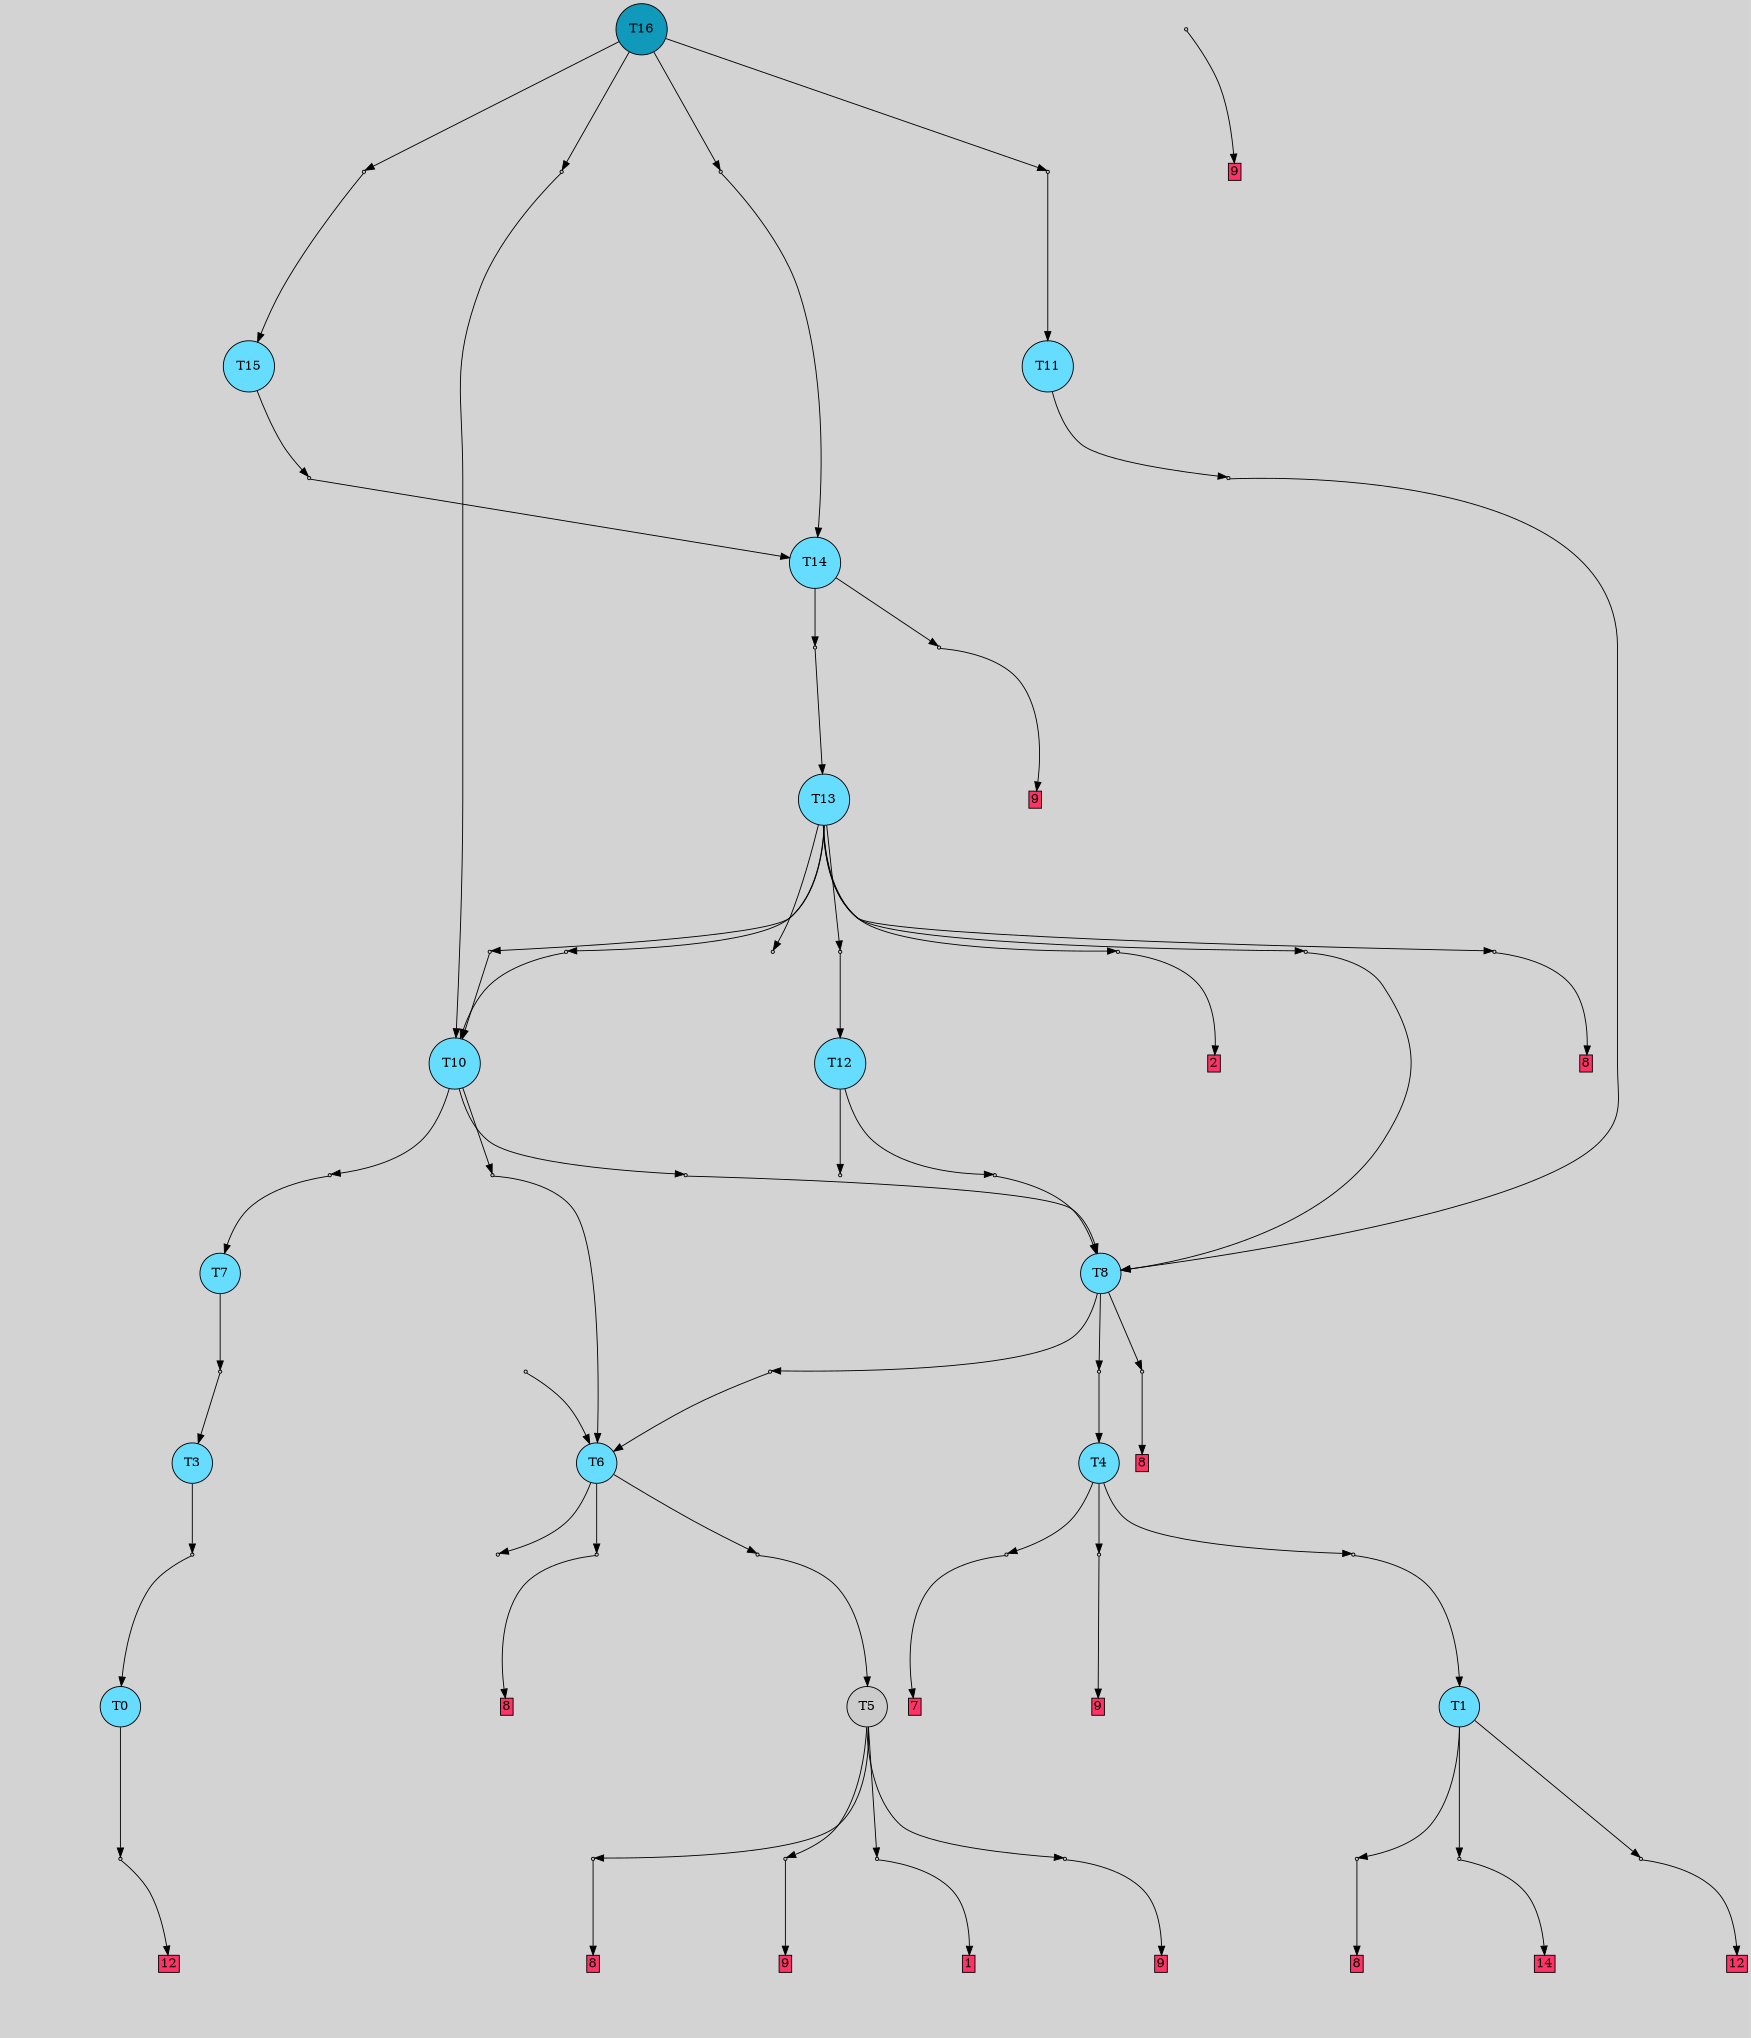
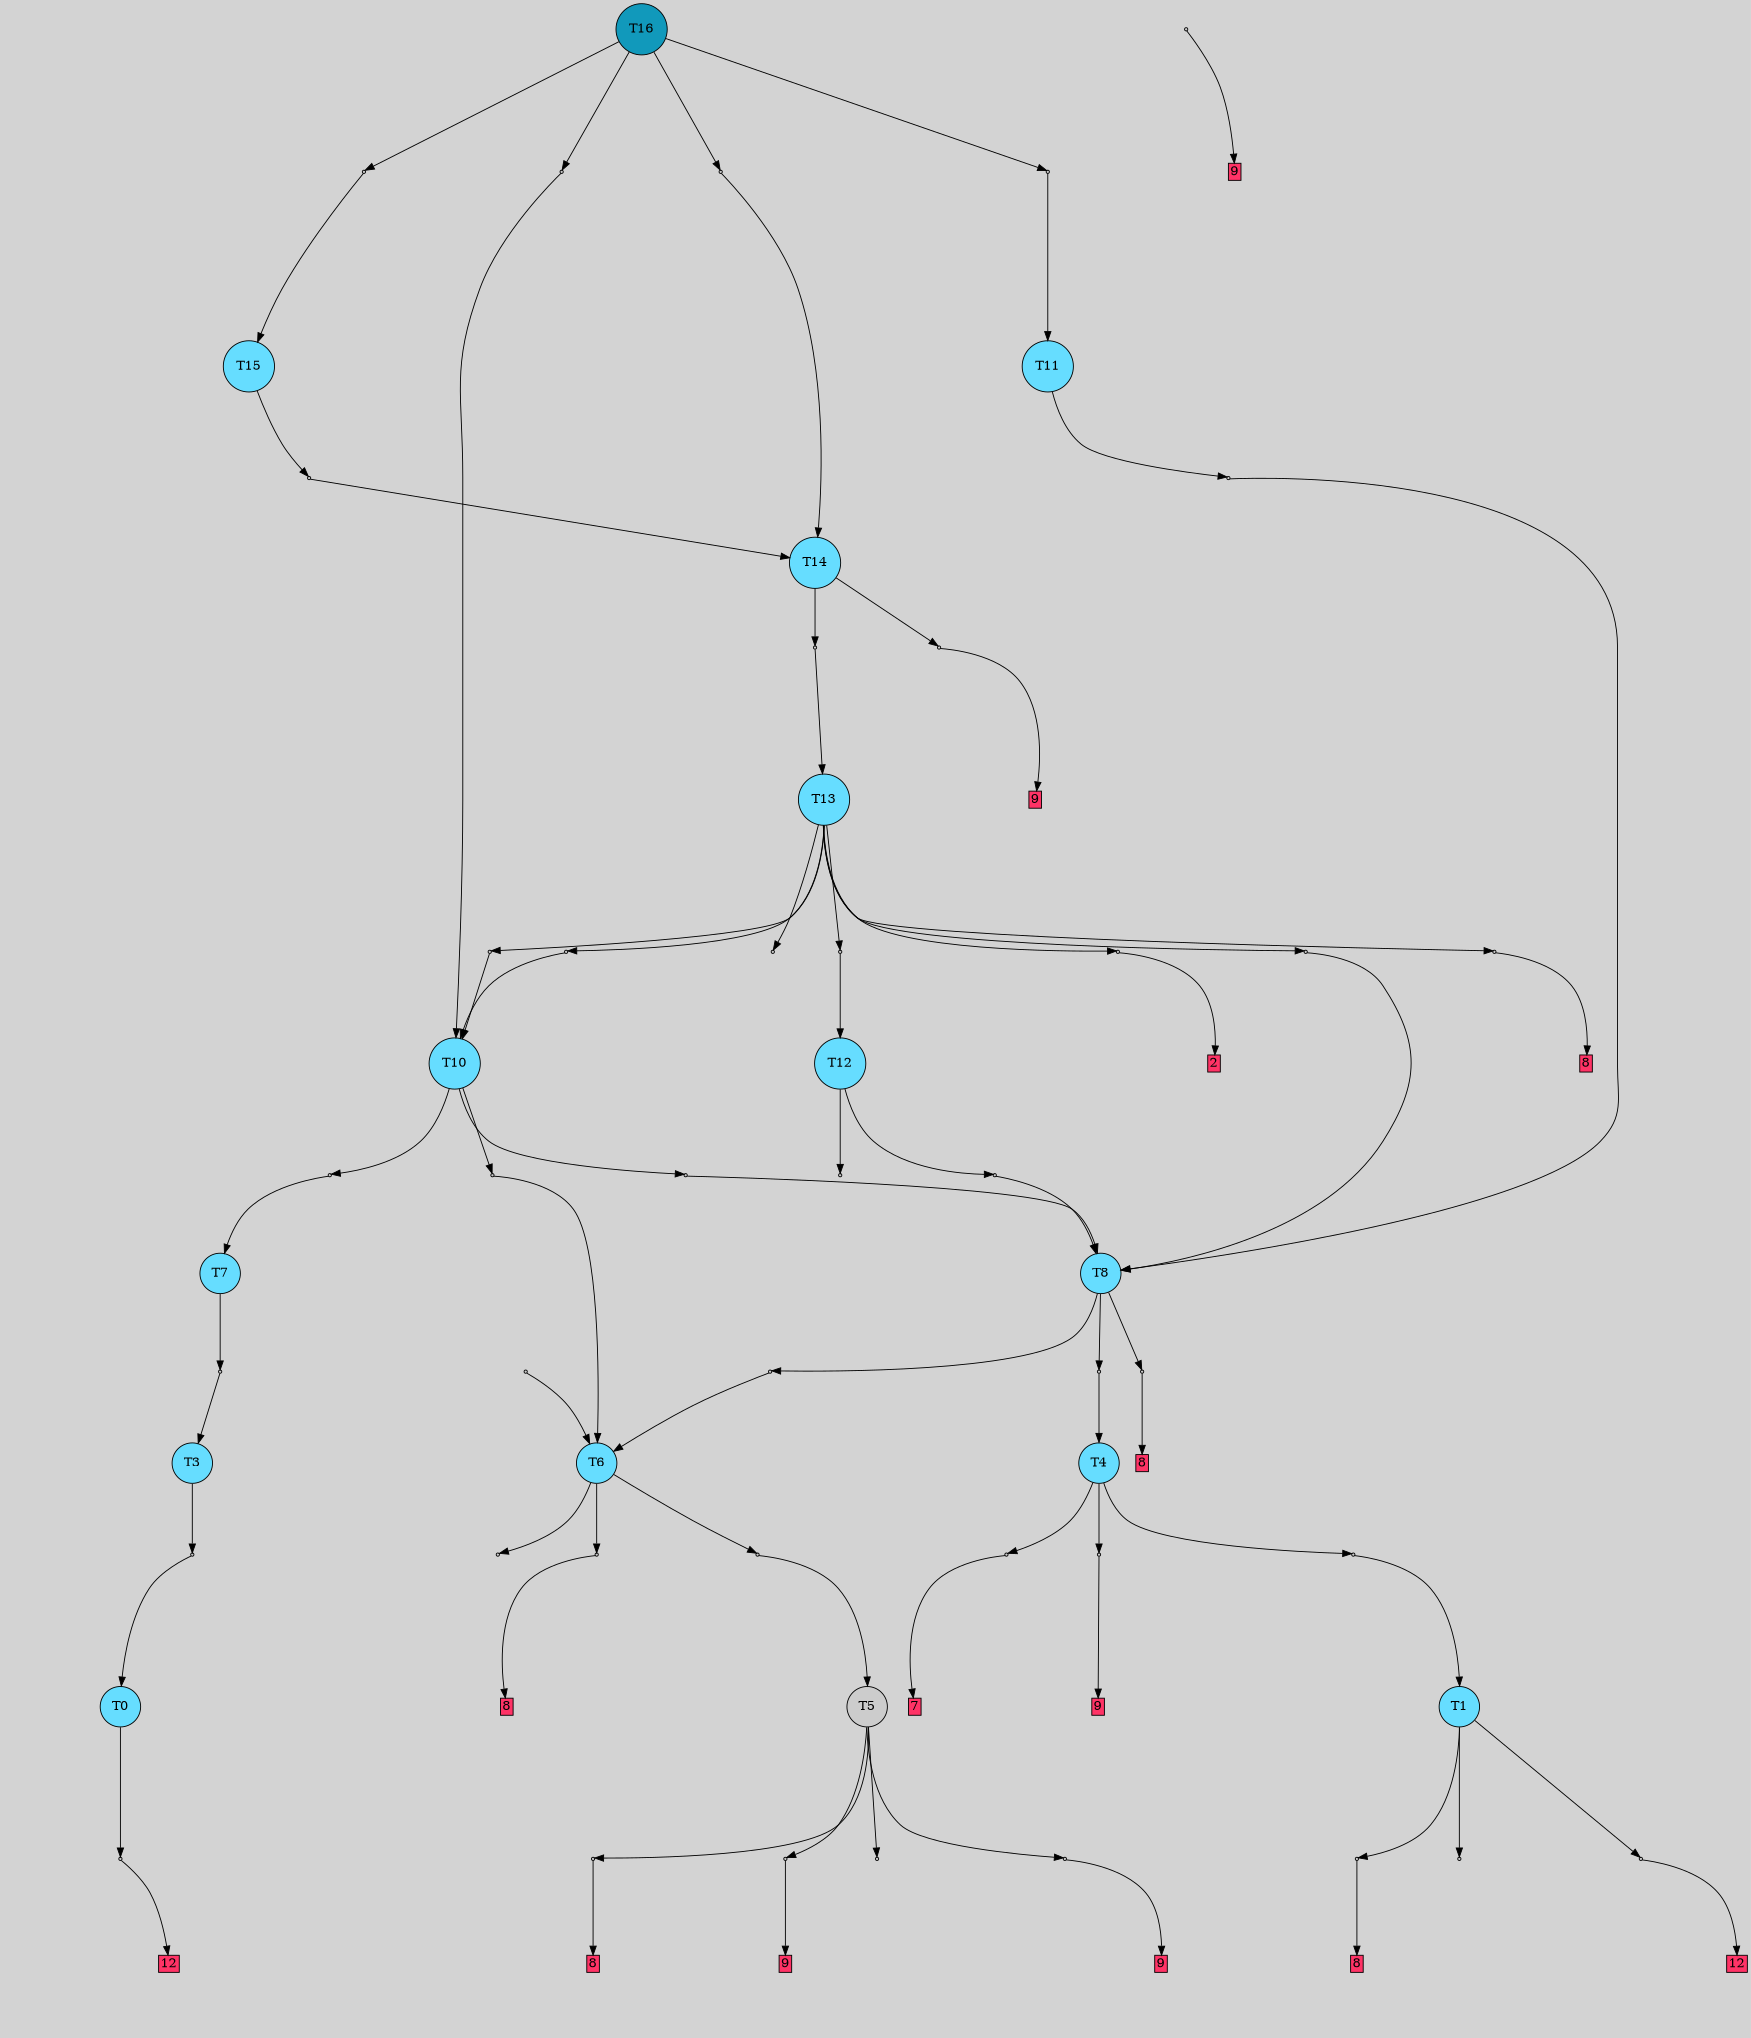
(969, 1964) -> none
(1545, 1964) -> none
